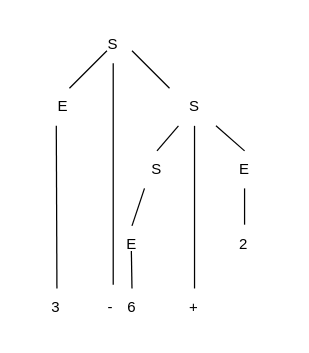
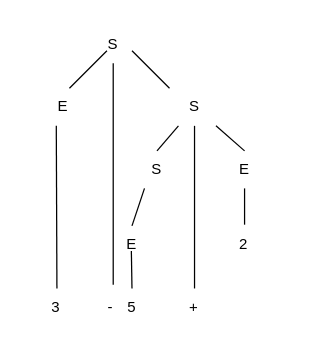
(132, 307) -> (132, 307)
